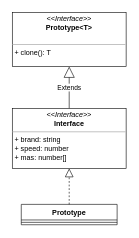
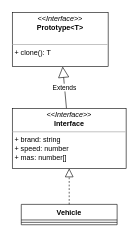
(69, 39) -> (60, 39)
(69, 213) -> (69, 213)
